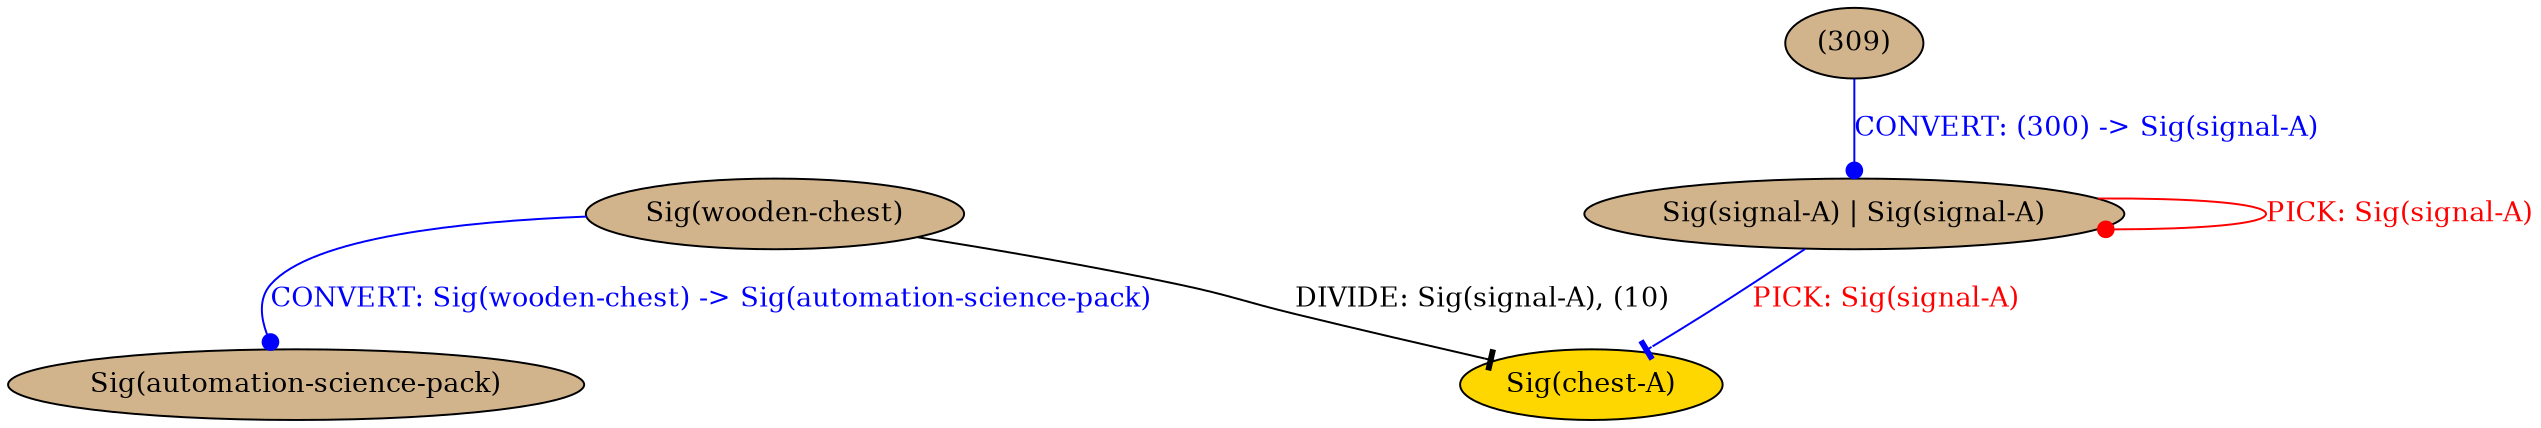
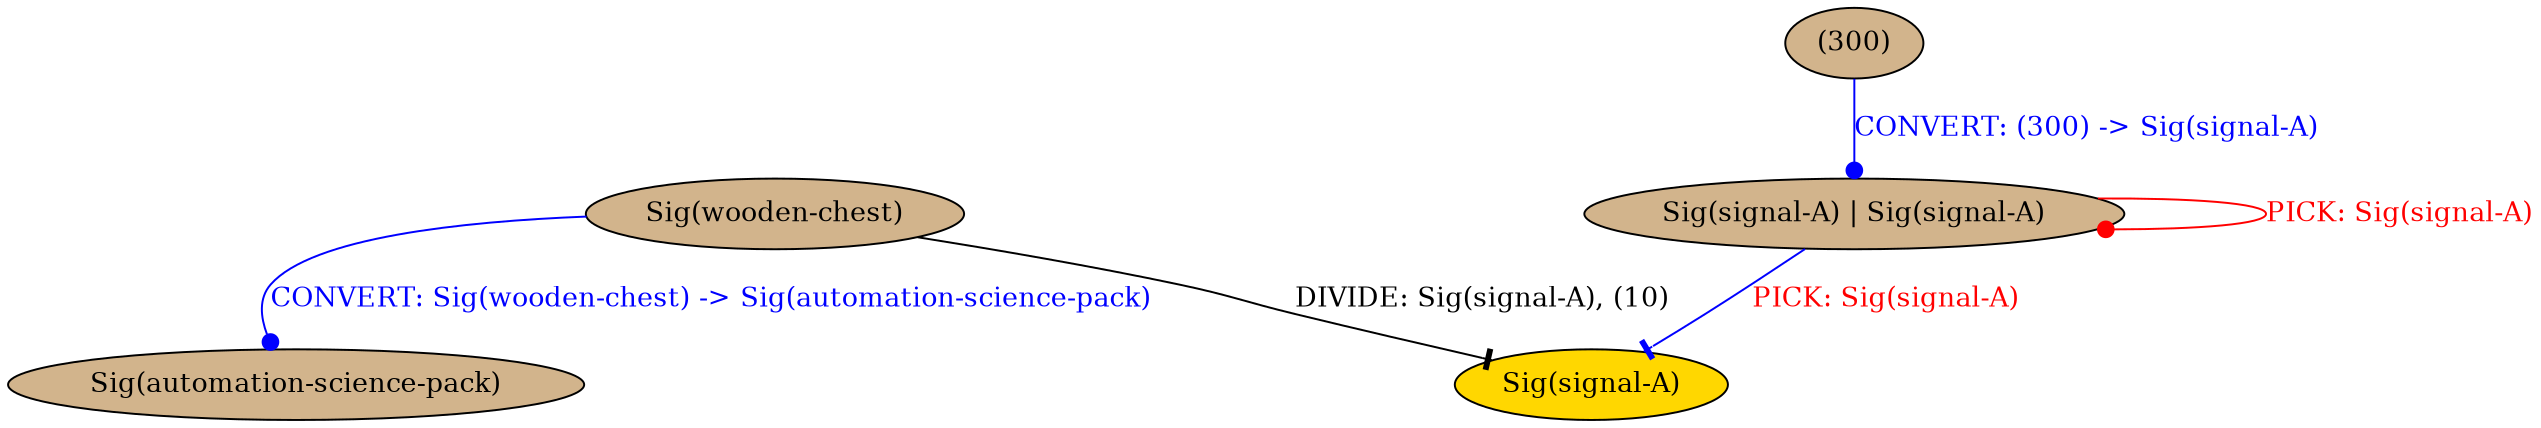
(1854, 43) -> (1854, 43)
(1591, 385) -> (1591, 385)
